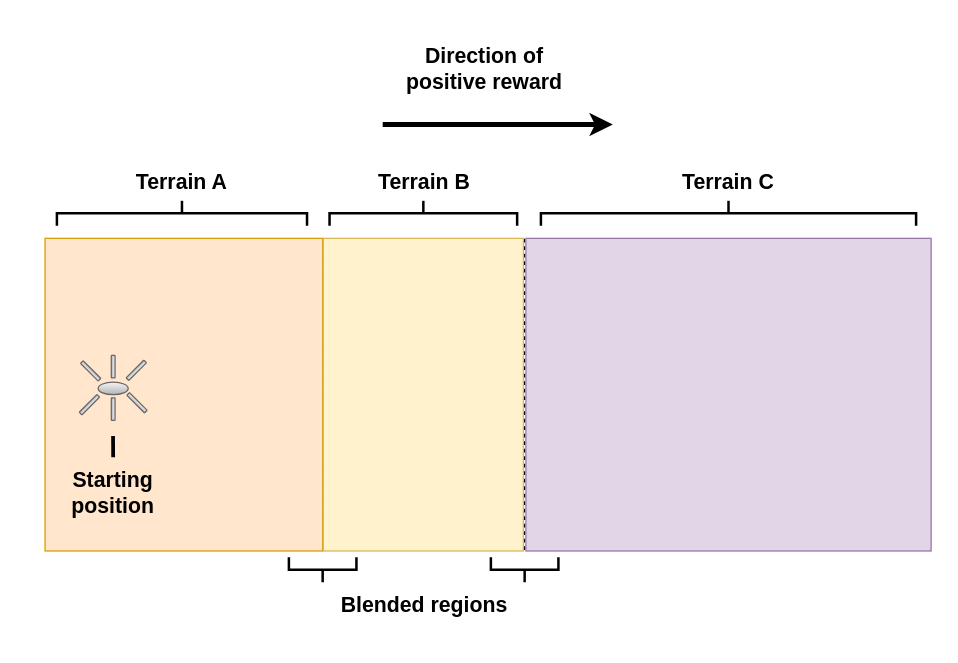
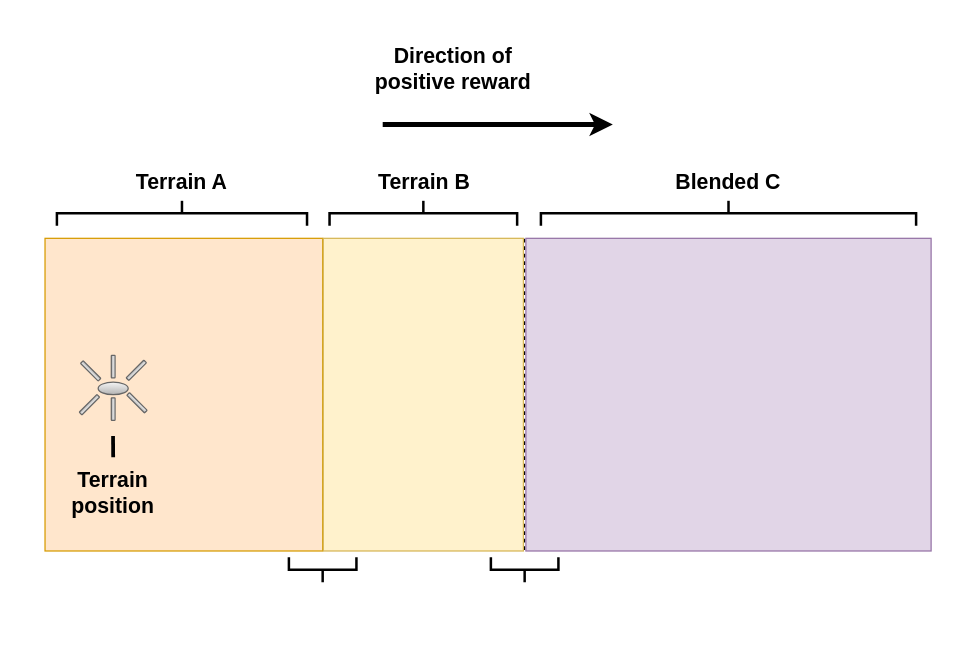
(484, 69) -> (453, 69)
(728, 183) -> (728, 183)
(113, 493) -> (113, 493)
(424, 605) -> none
